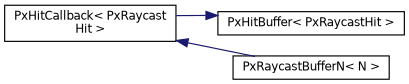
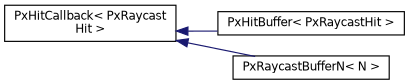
(191, 15) -> (203, 31)
